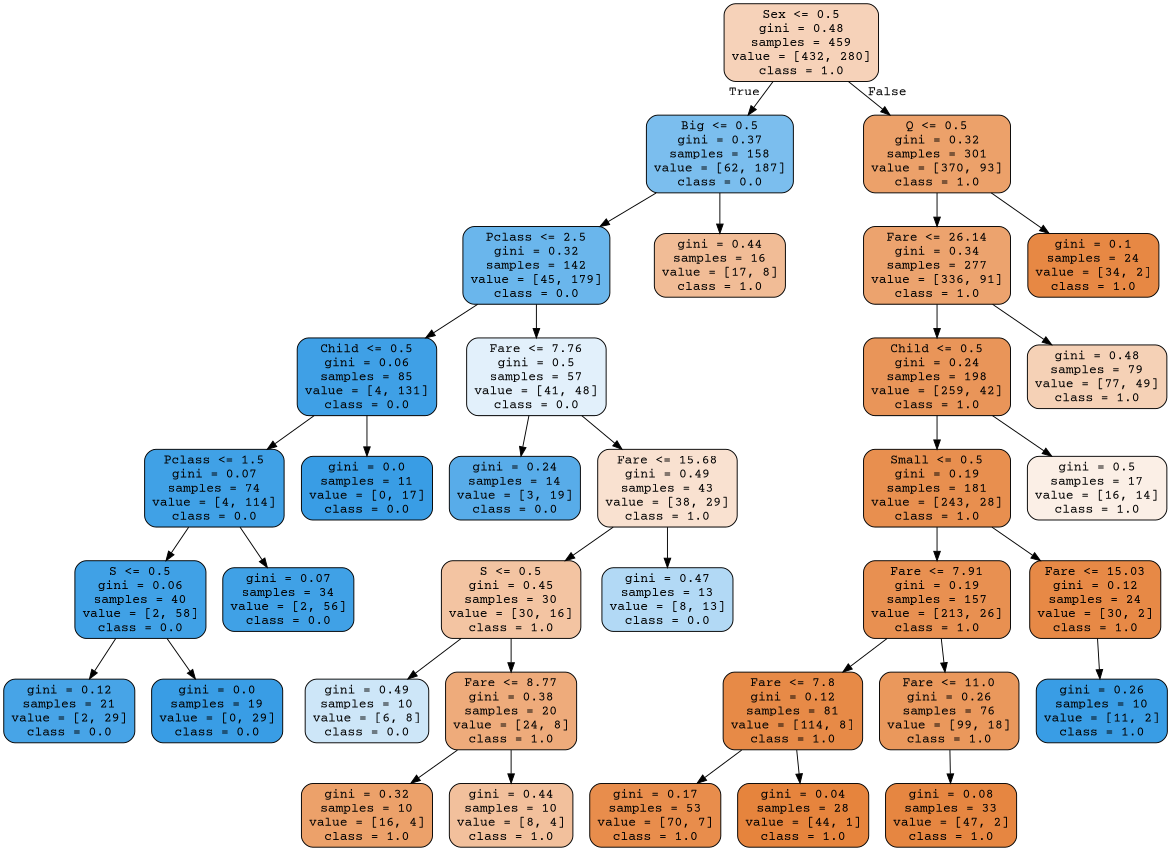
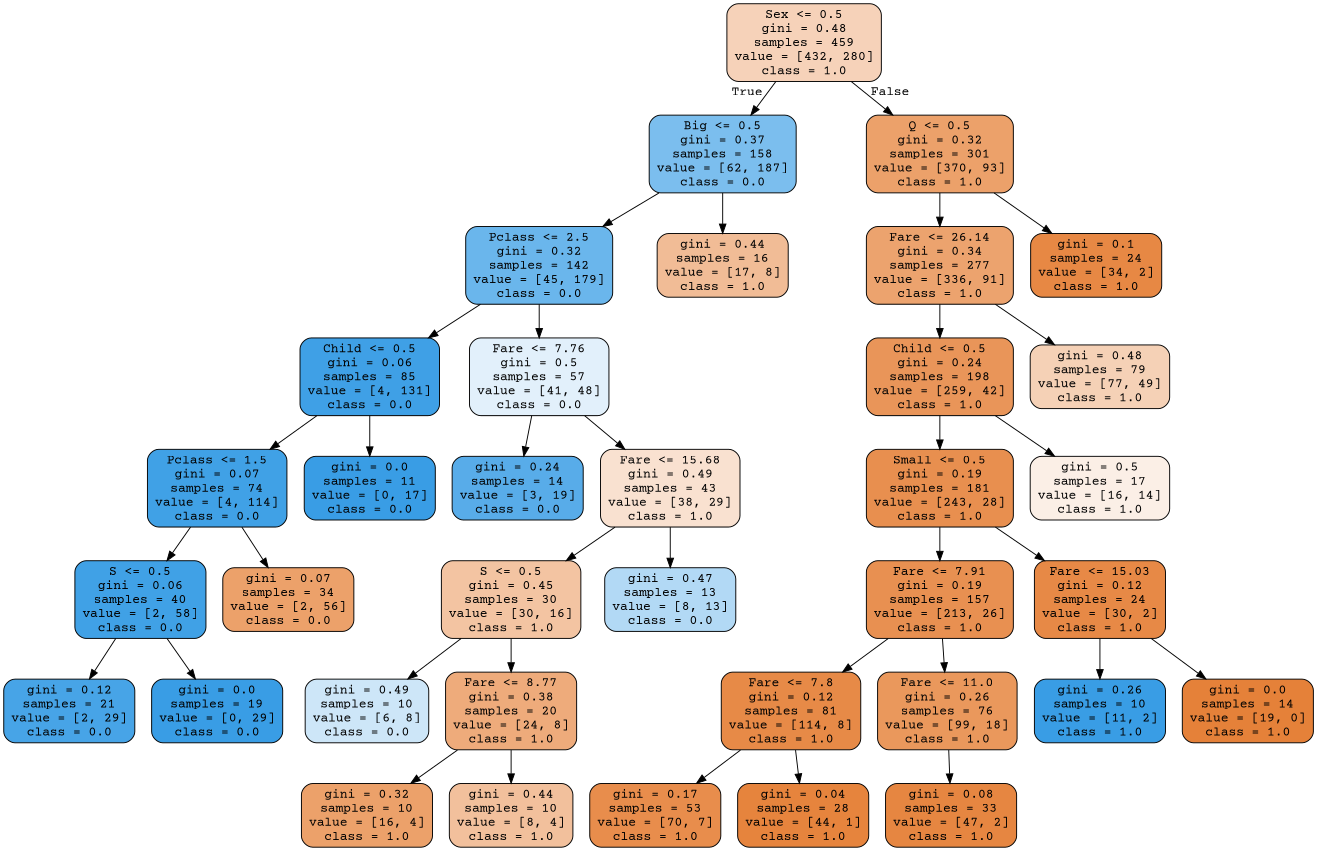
(288, 600) -> (288, 600)
none -> (1248, 711)
